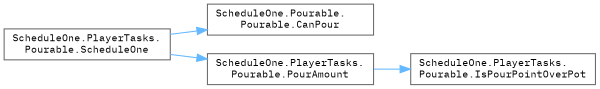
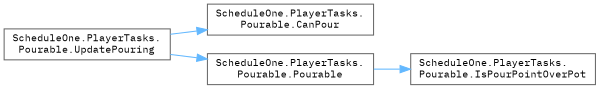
(290, 20) -> (290, 20)
(87, 44) -> (87, 44)
(290, 69) -> (290, 69)
